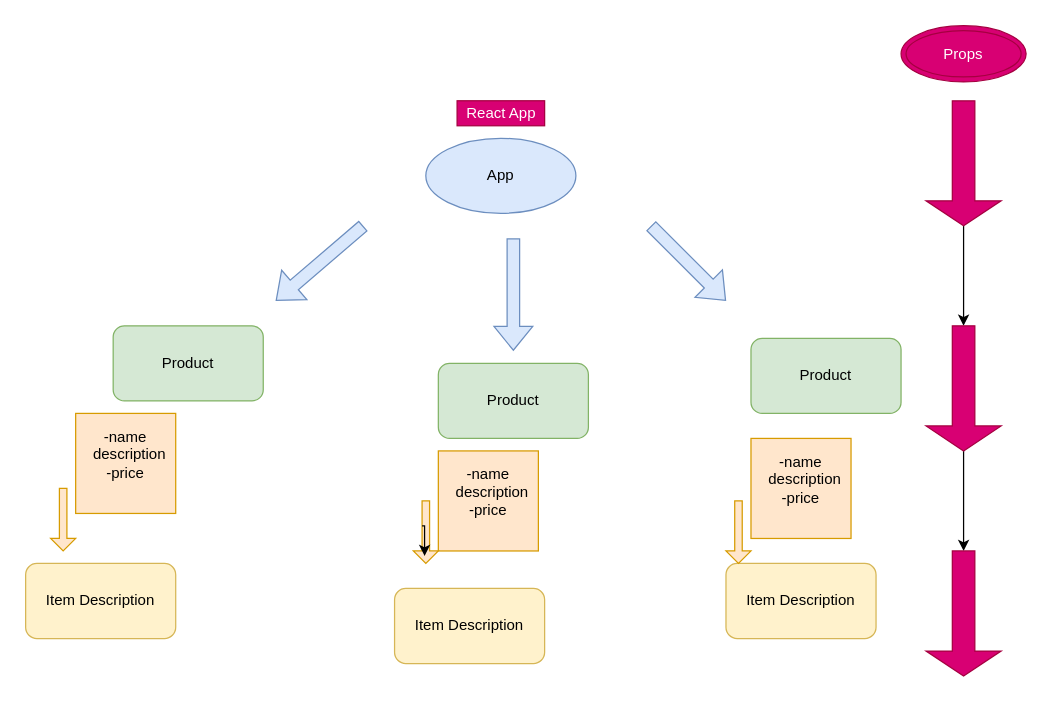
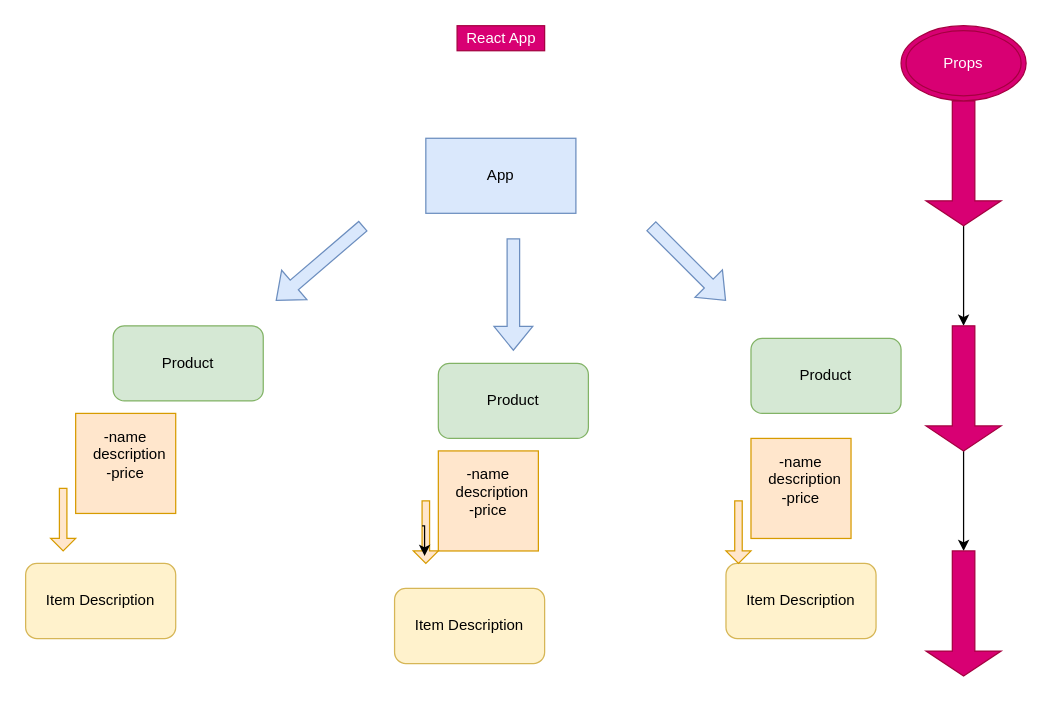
(963, 54) -> (963, 63)
(501, 113) -> (501, 38)
(501, 176) -> (501, 176)
